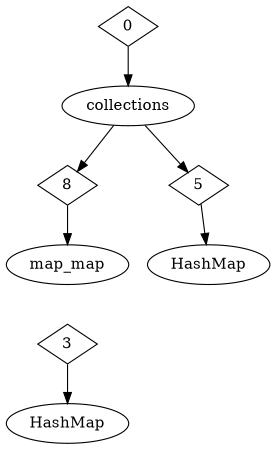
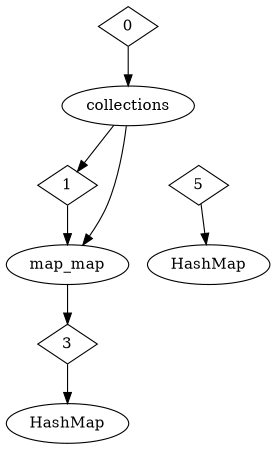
(163, 145) -> (115, 184)
(68, 185) -> (68, 185)
none -> (68, 299)
